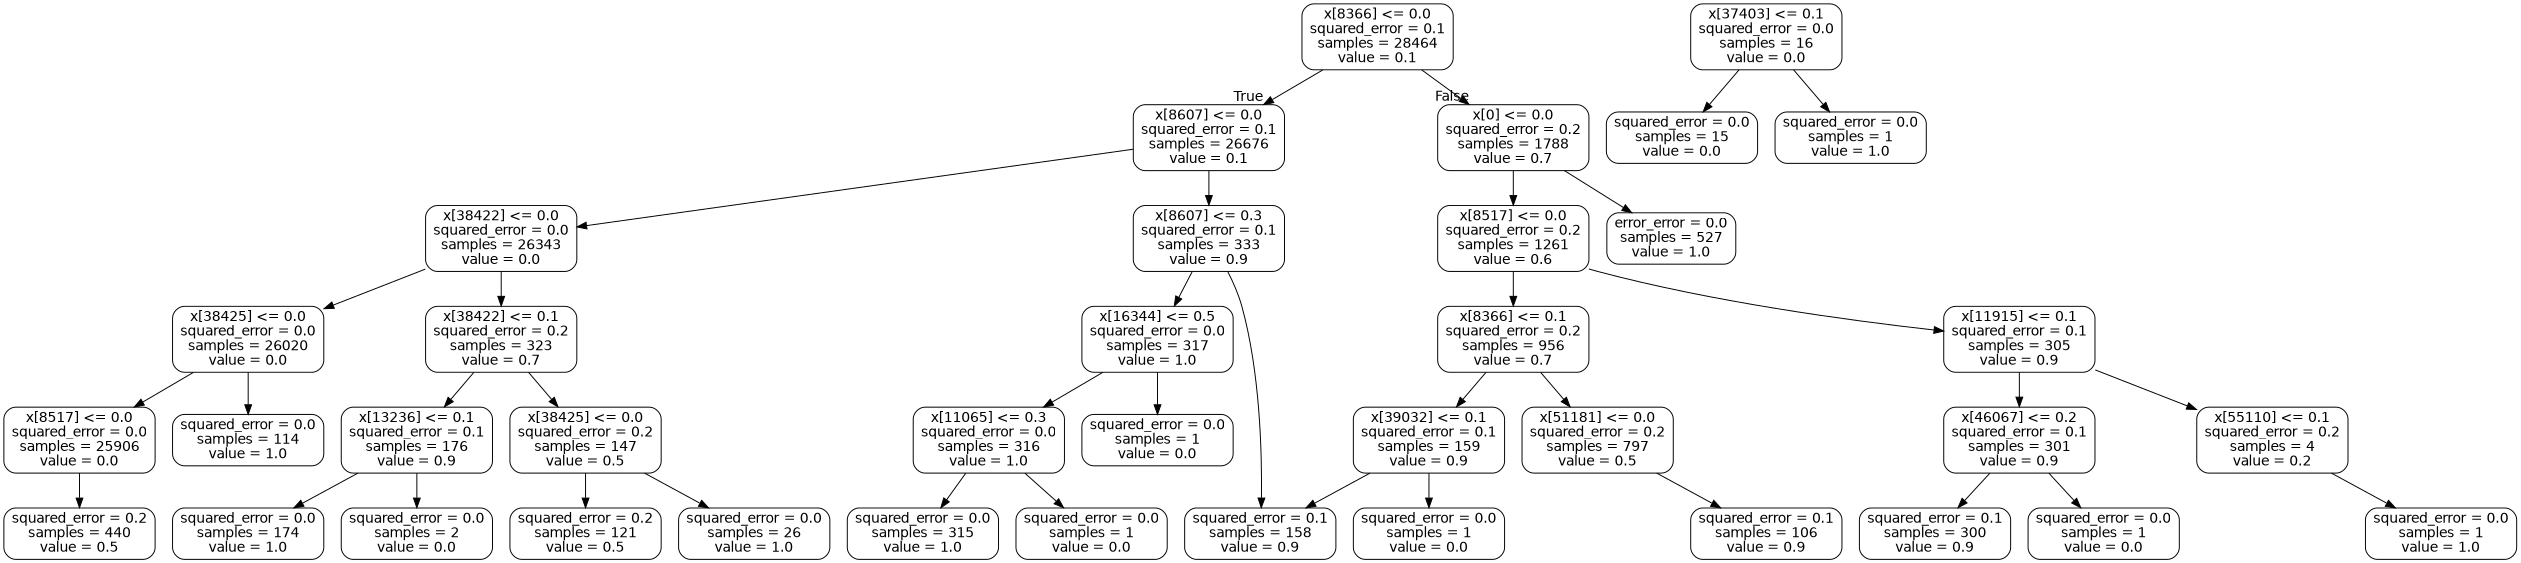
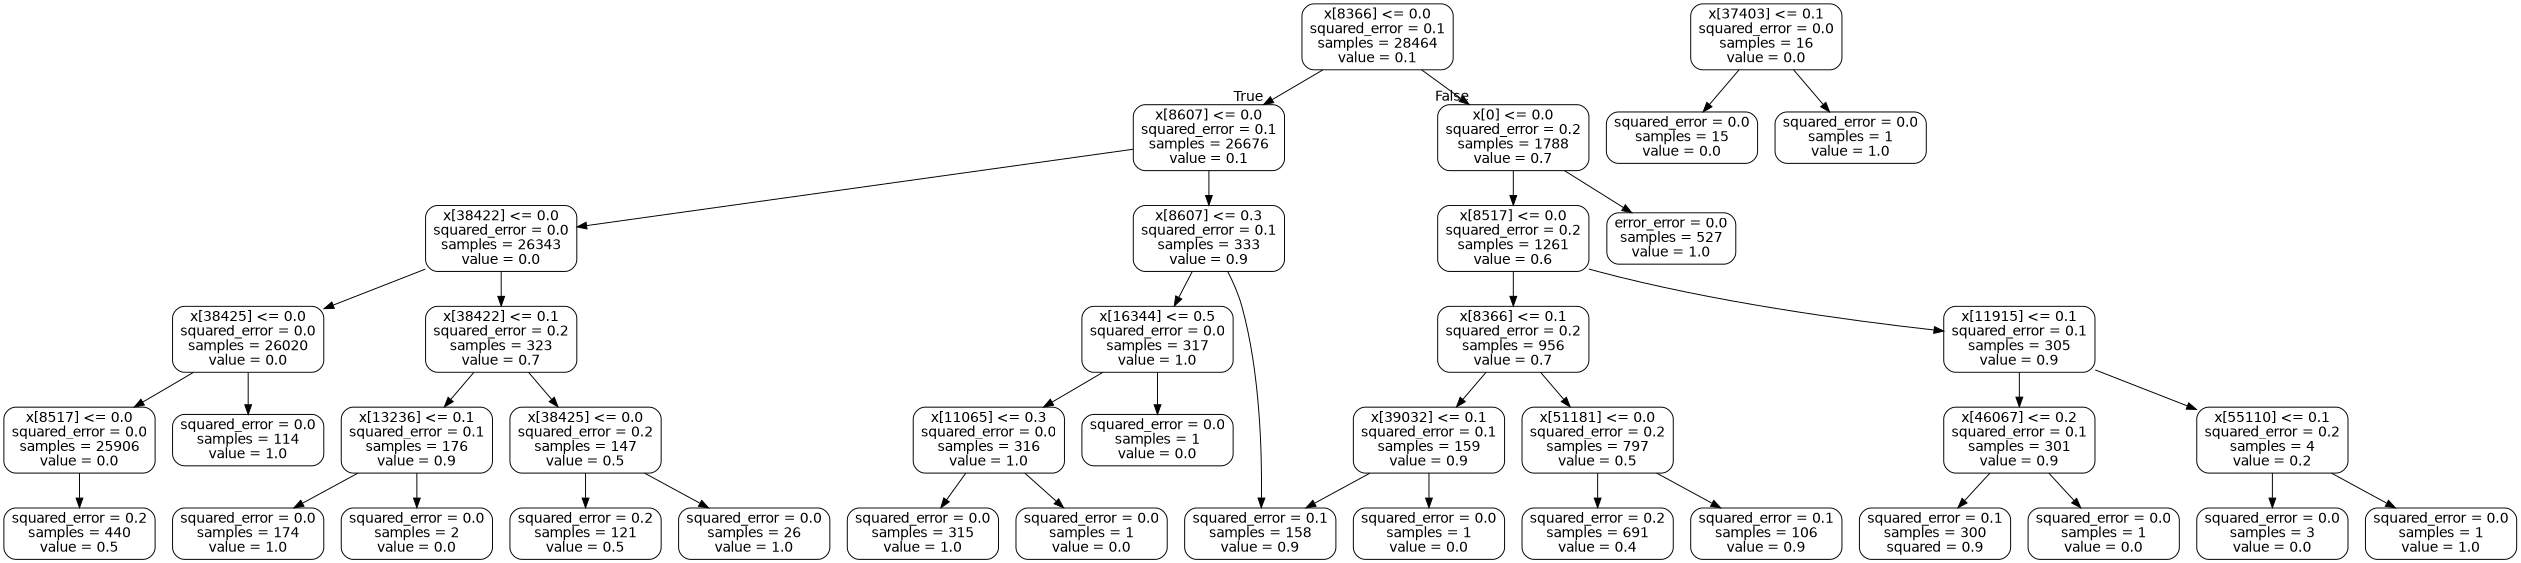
none -> (1598, 534)
(1935, 534) -> (1935, 534)
none -> (2272, 534)
